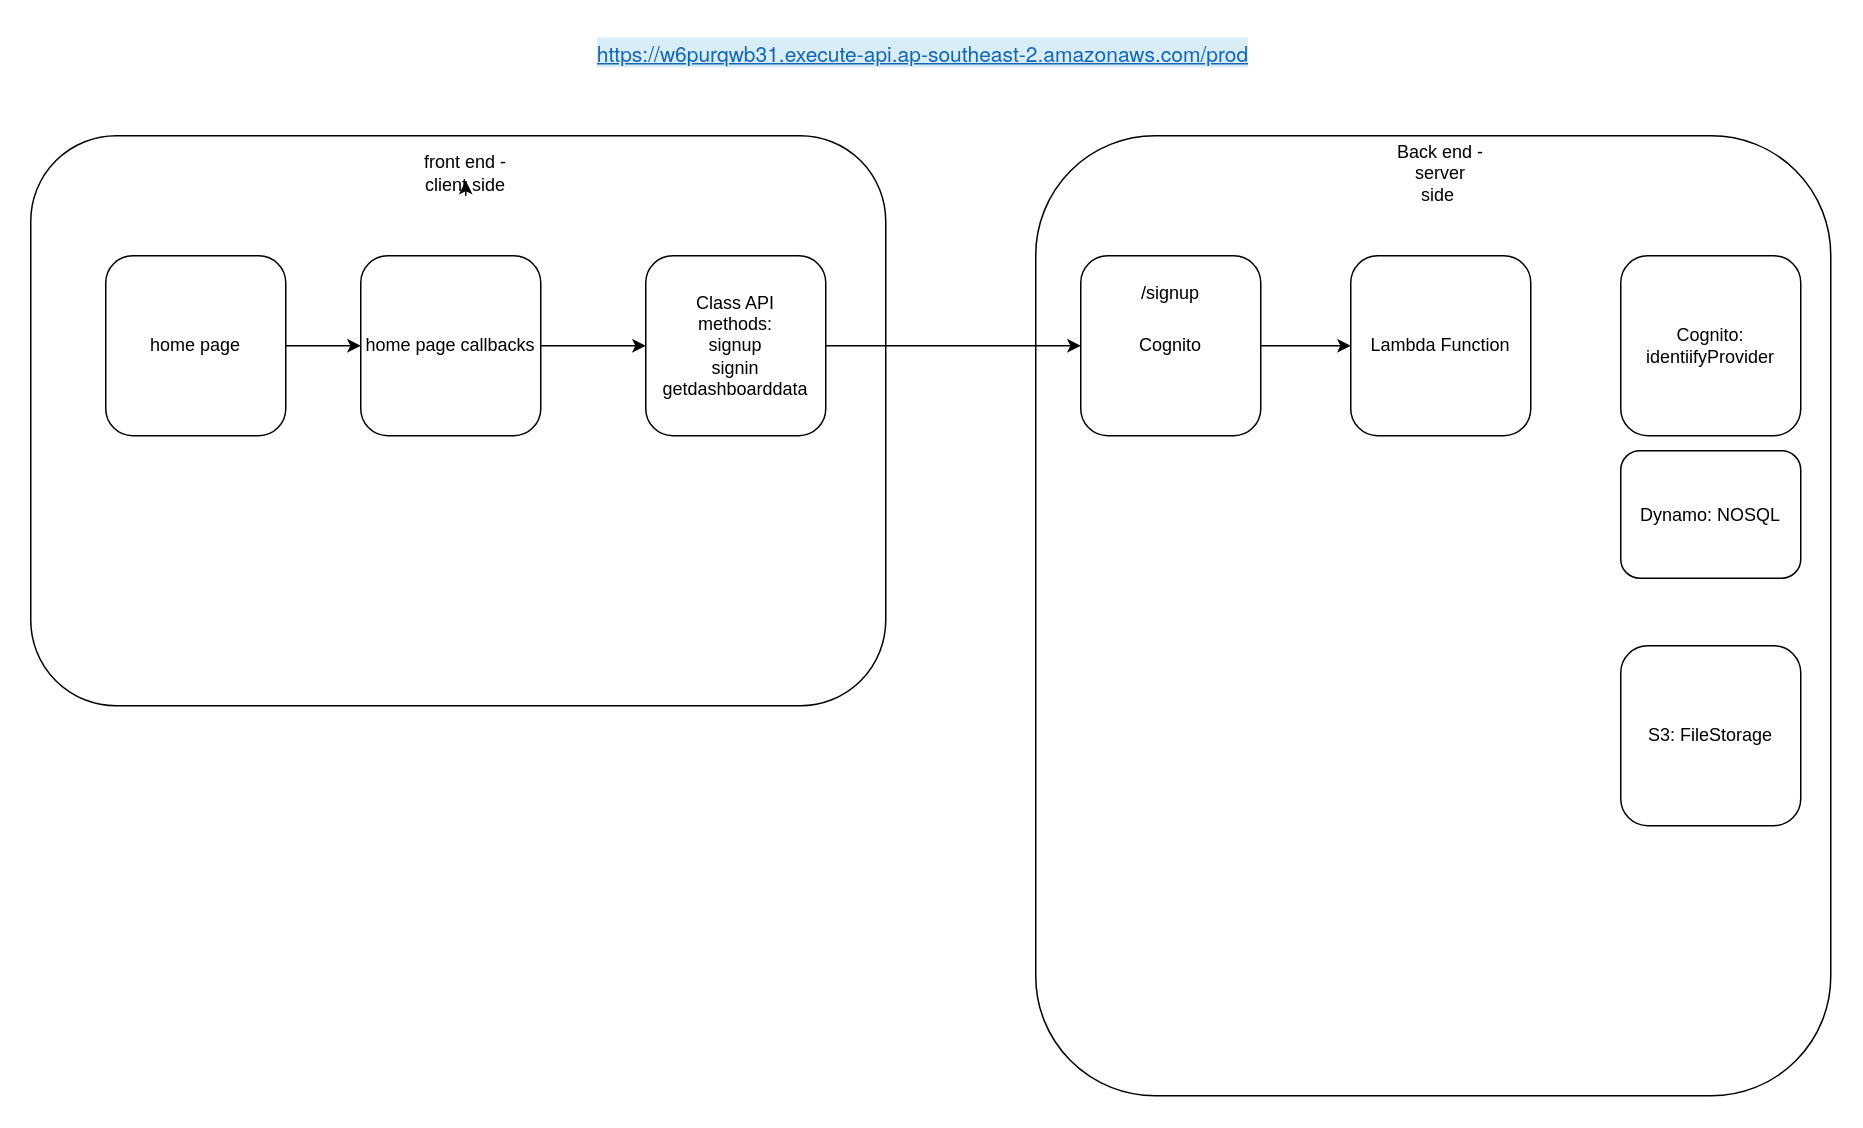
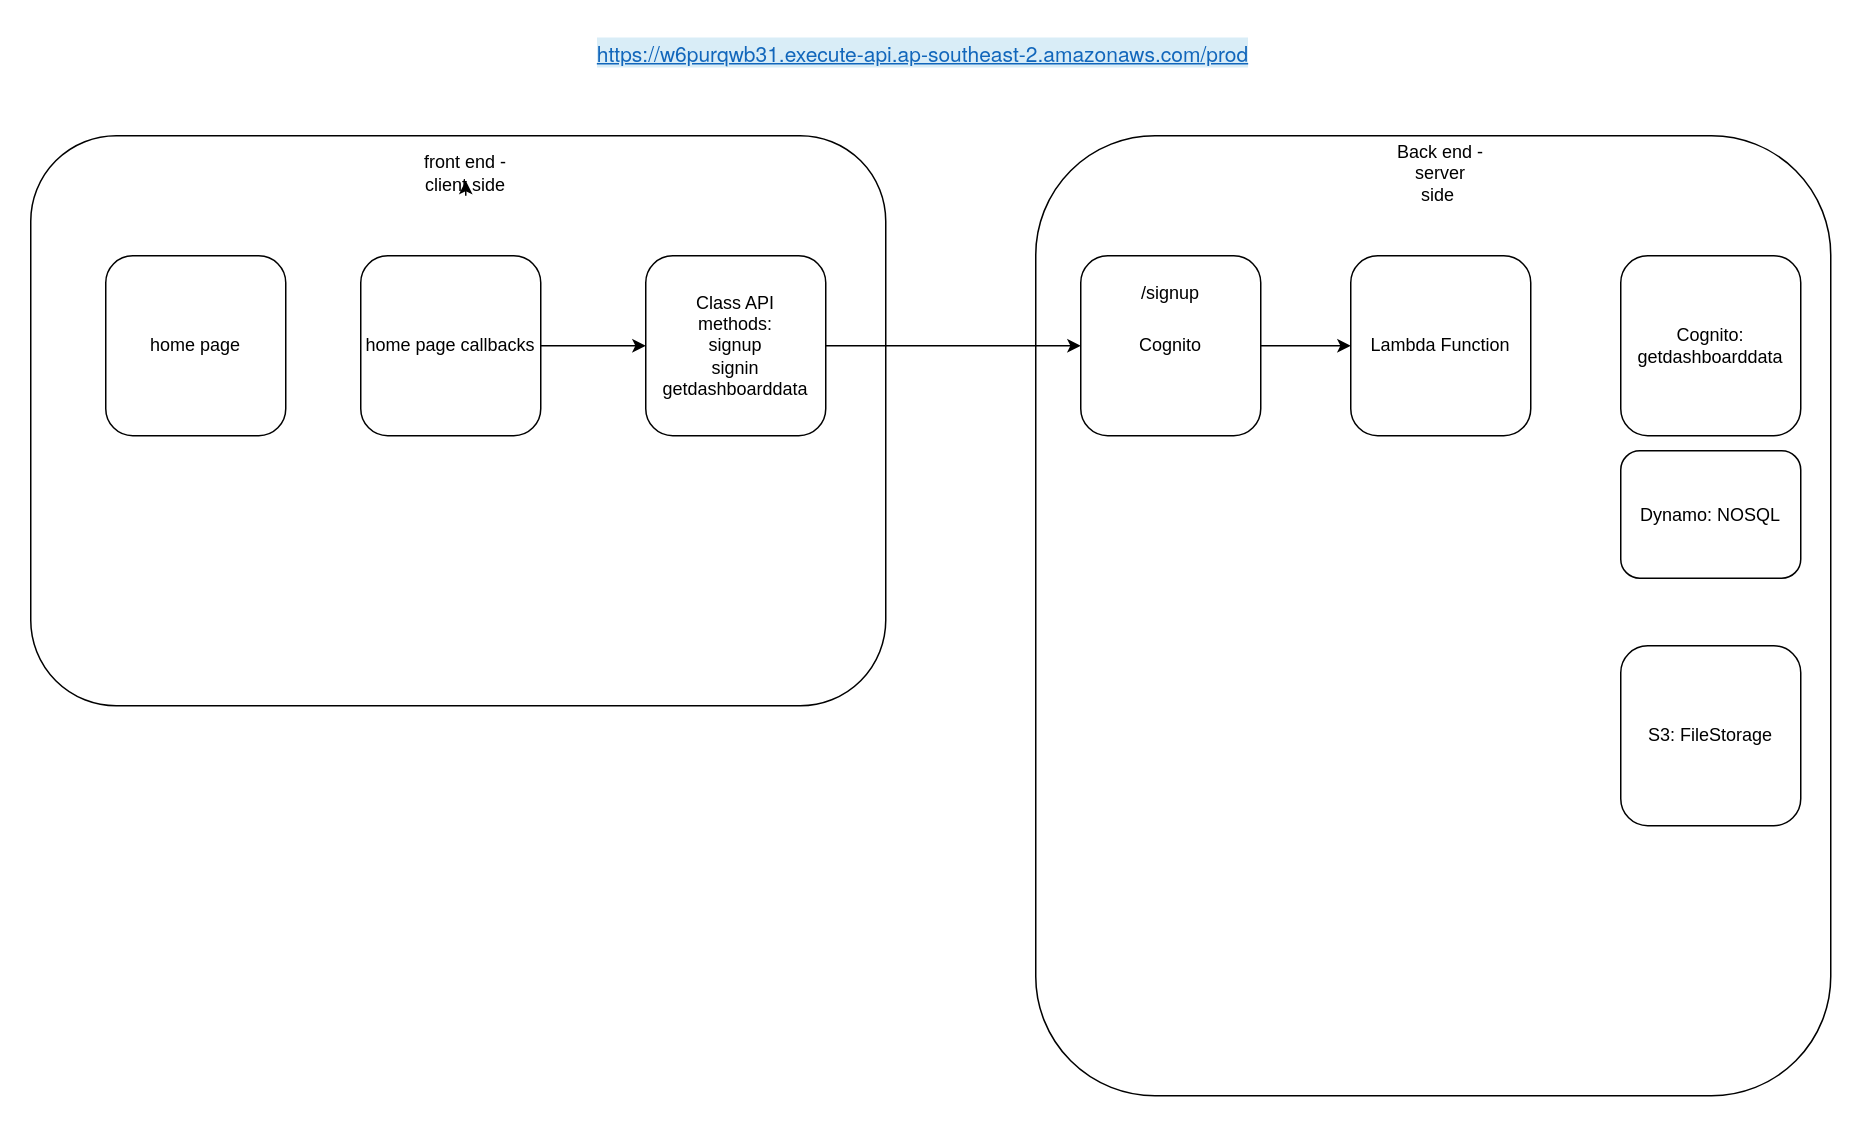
(318, 346) -> none
(1711, 346) -> (1711, 346)
